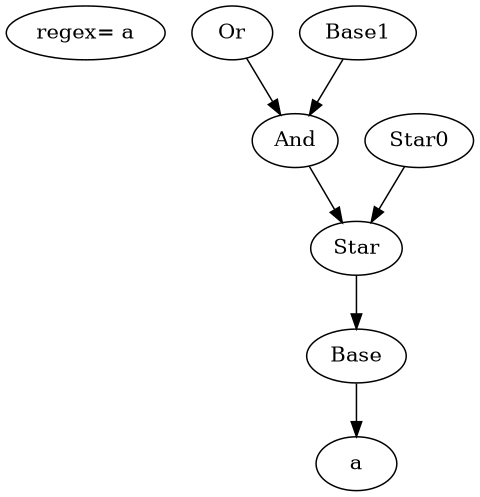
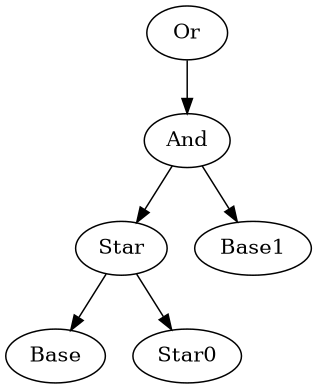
(86, 33) -> none
(330, 81) -> (216, 187)
(392, 188) -> (150, 295)
(356, 464) -> none
